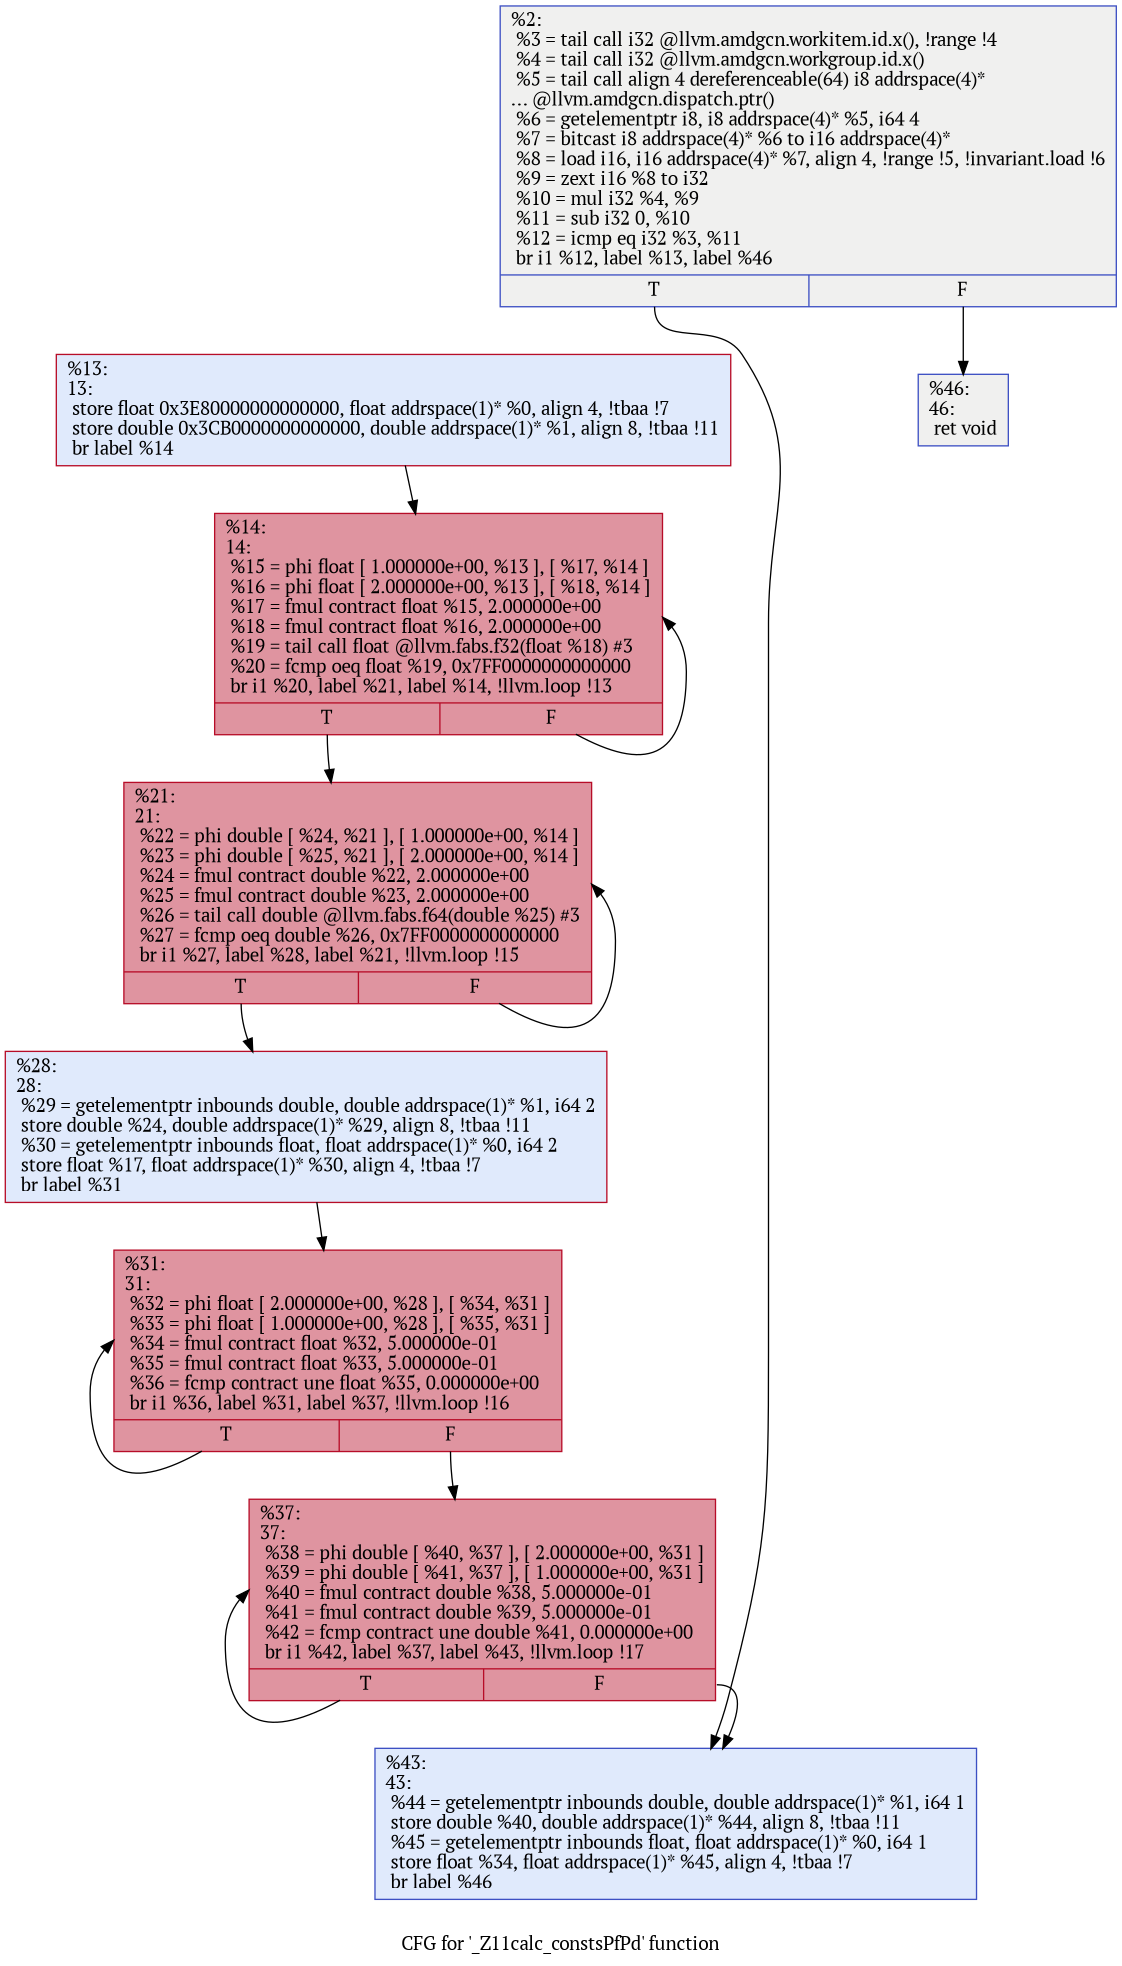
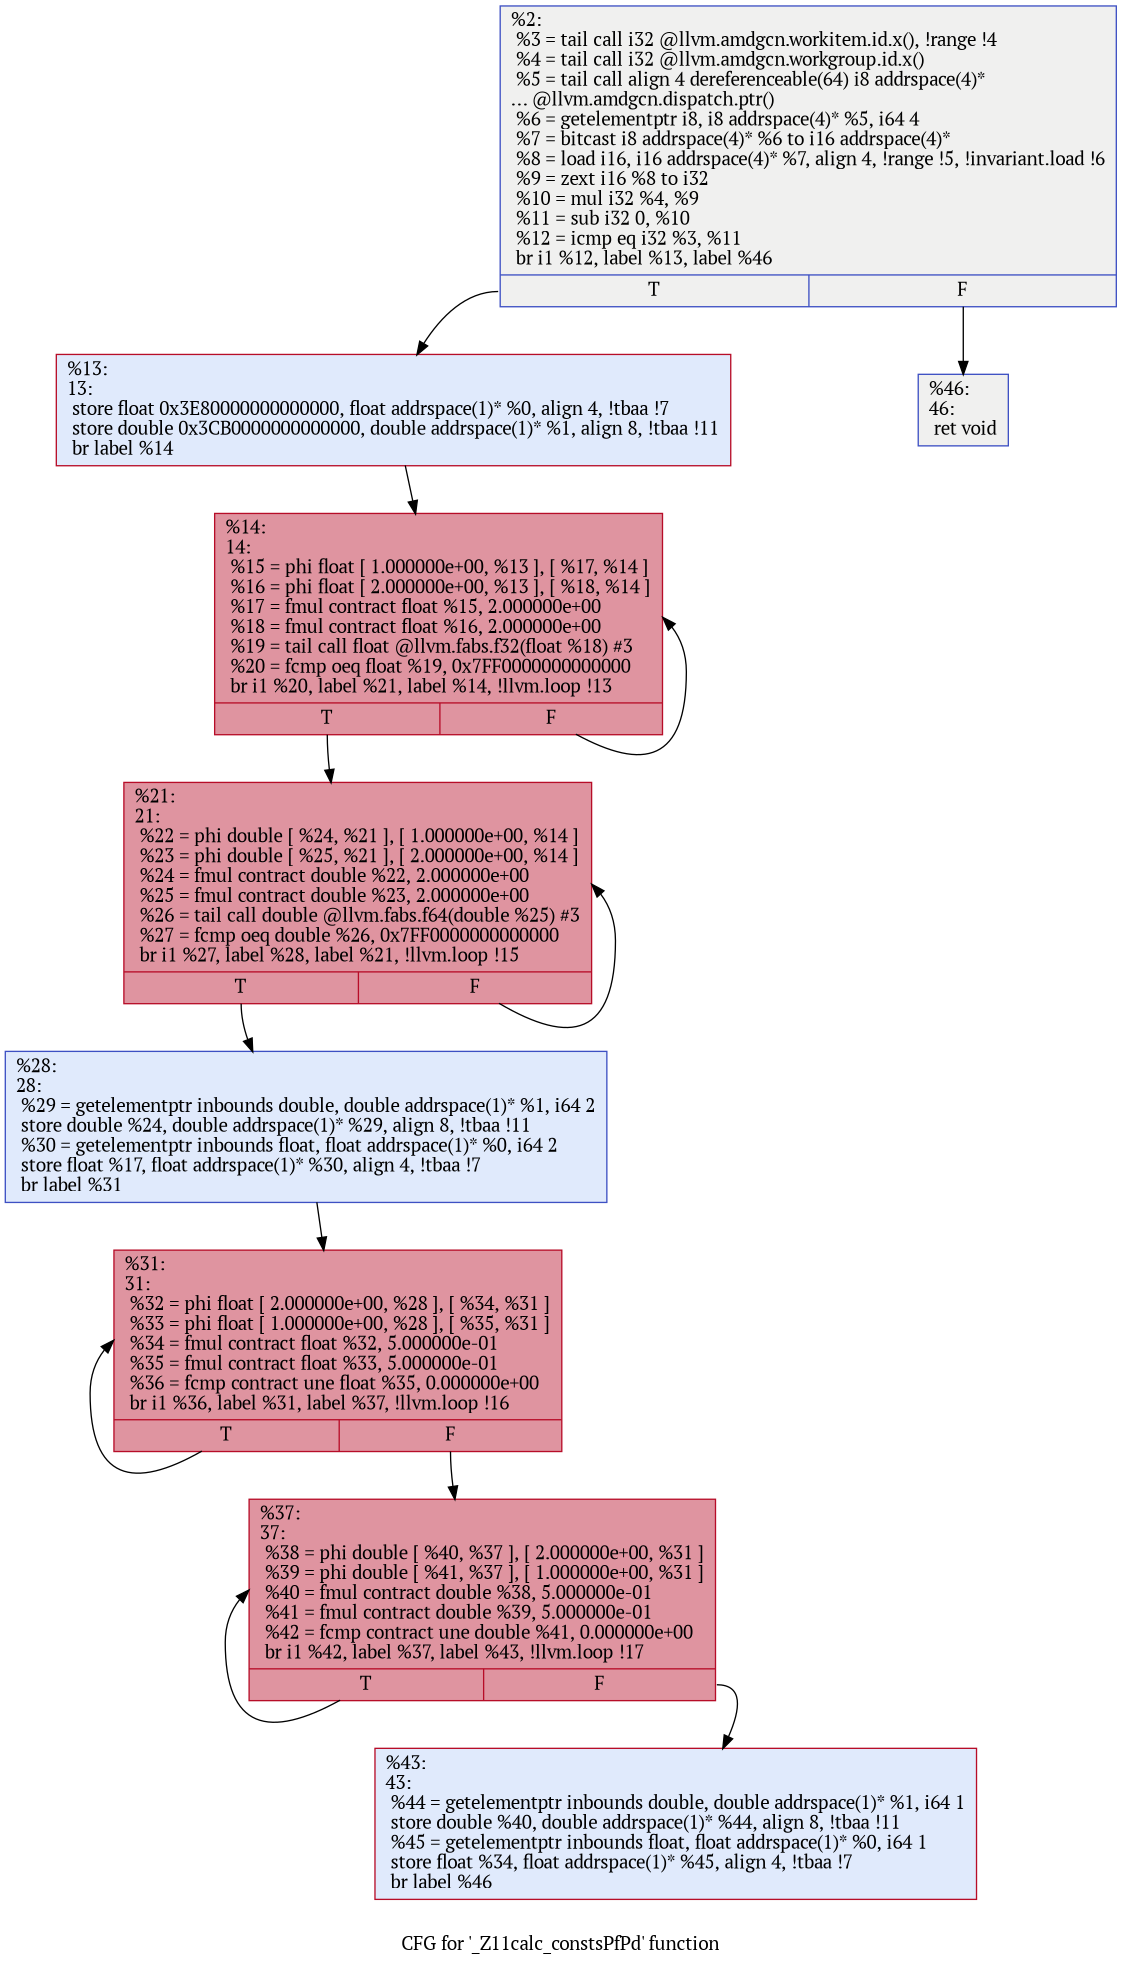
(769, 990) -> (455, 308)
(306, 1127) -> (306, 1127)
(676, 1824) -> (676, 1824)
